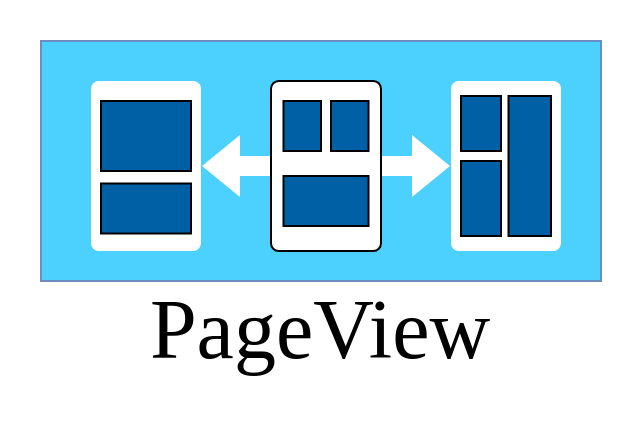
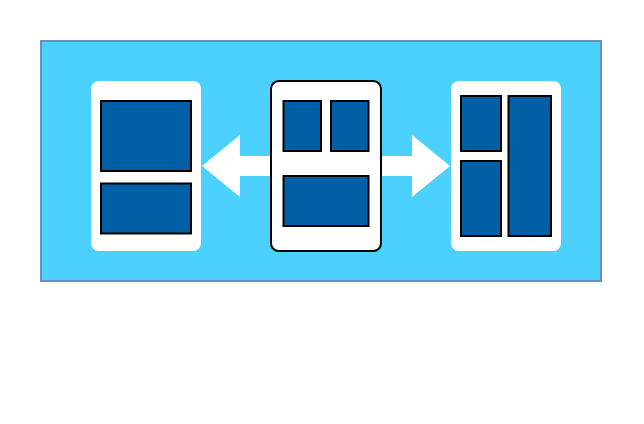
(321, 331) -> none
